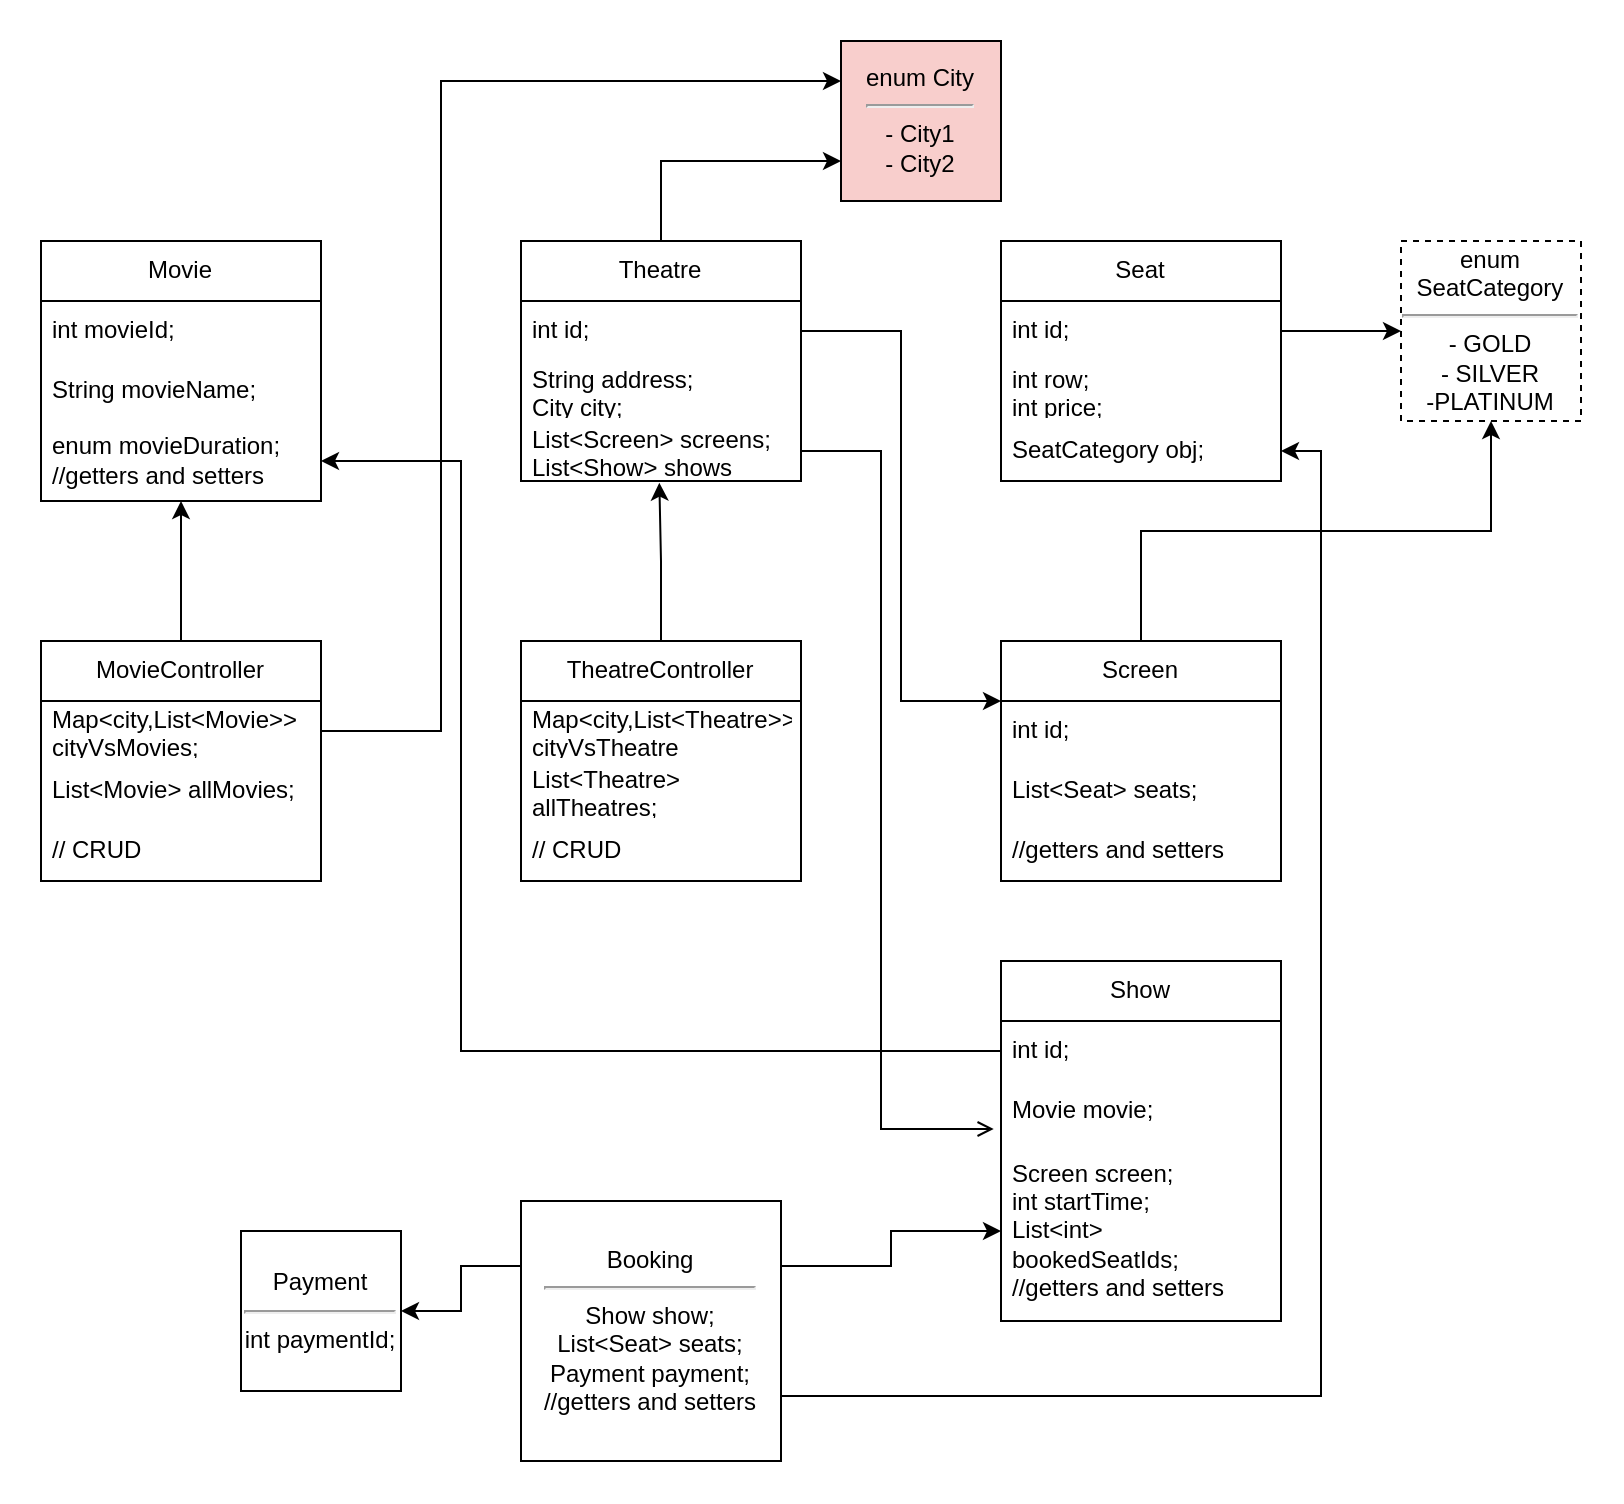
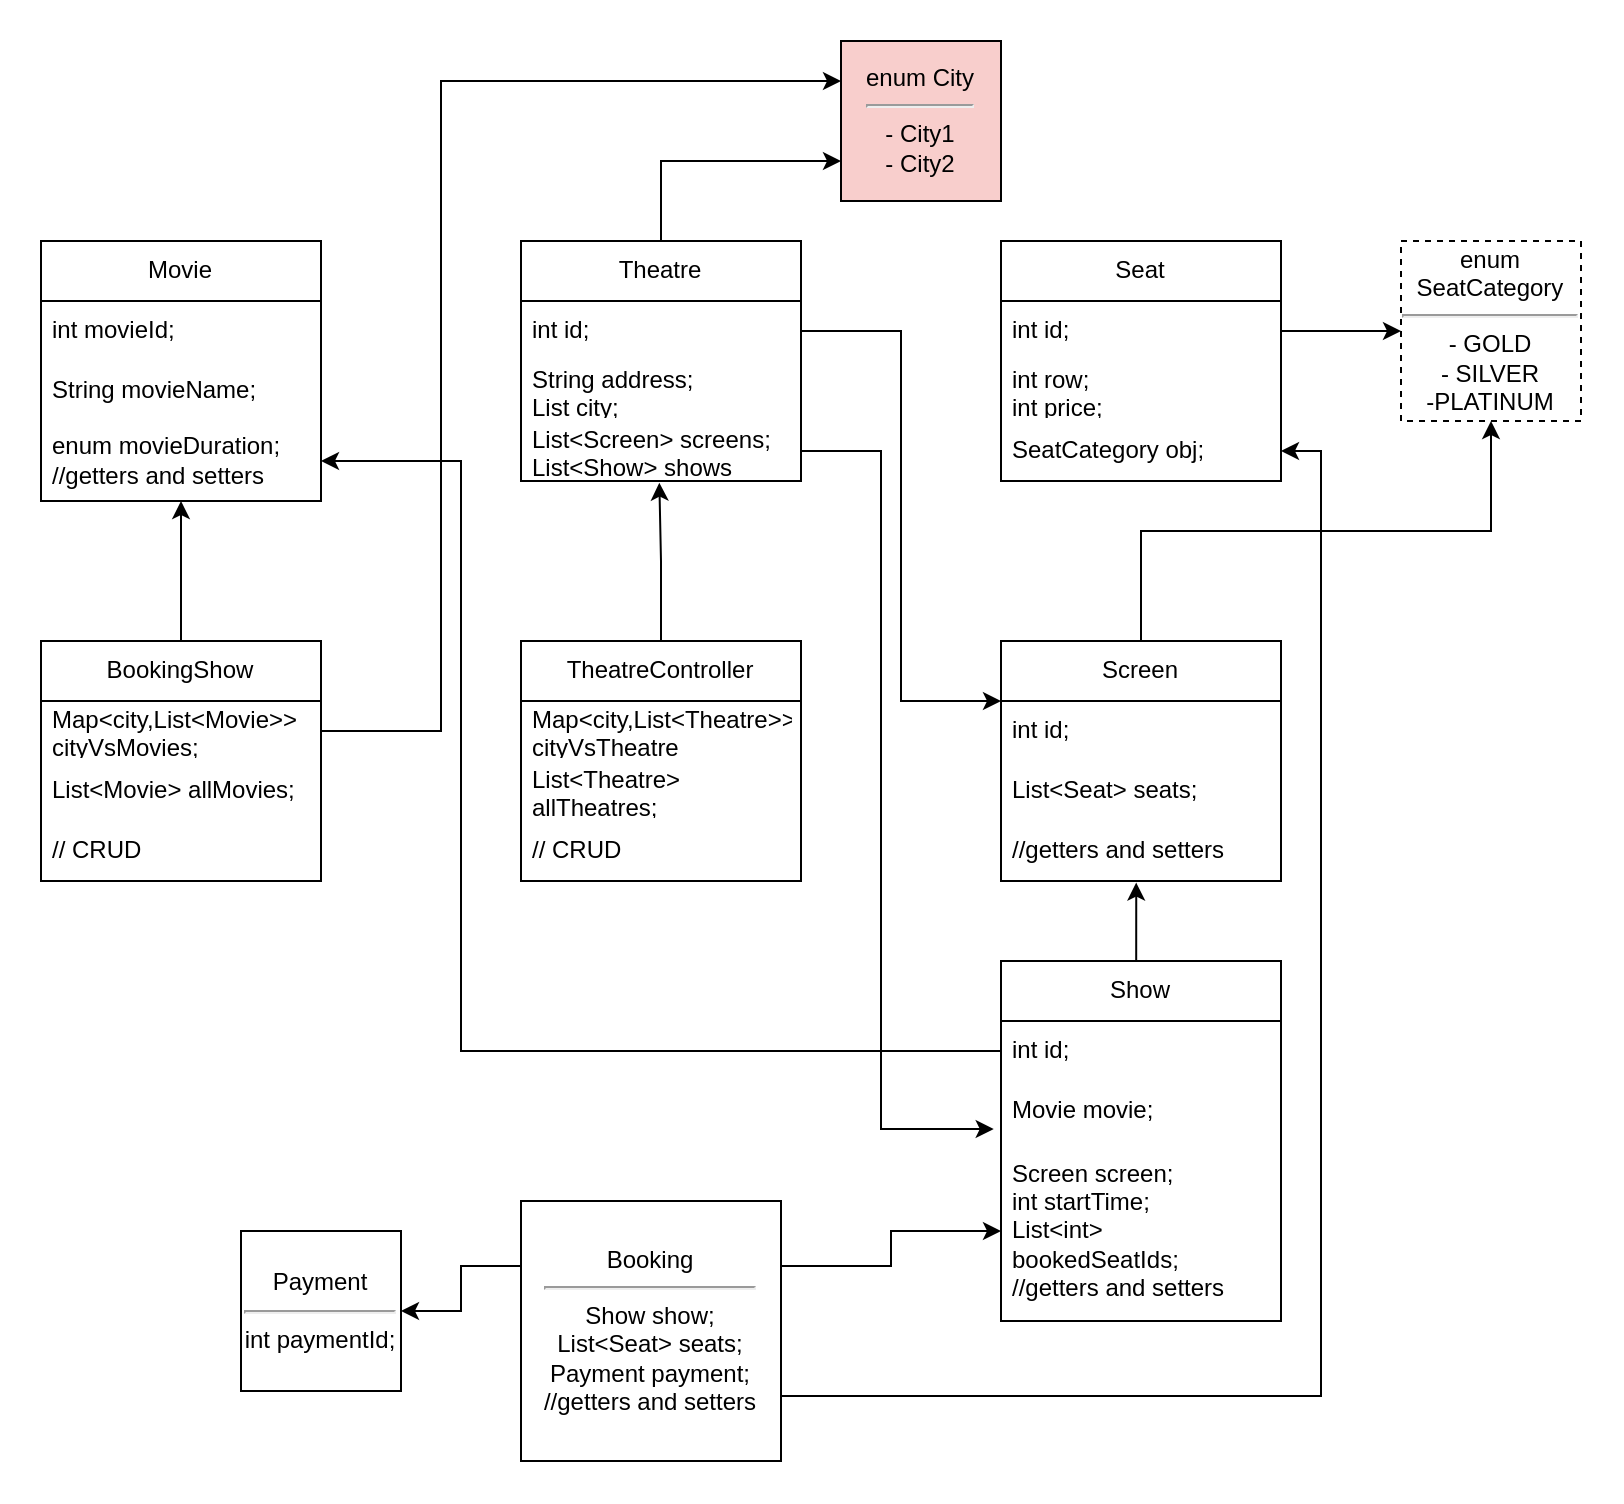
(624, 391) -> (624, 391)
(181, 671) -> (181, 671)
none -> (1136, 929)
(982, 1129) -> (979, 1129)
